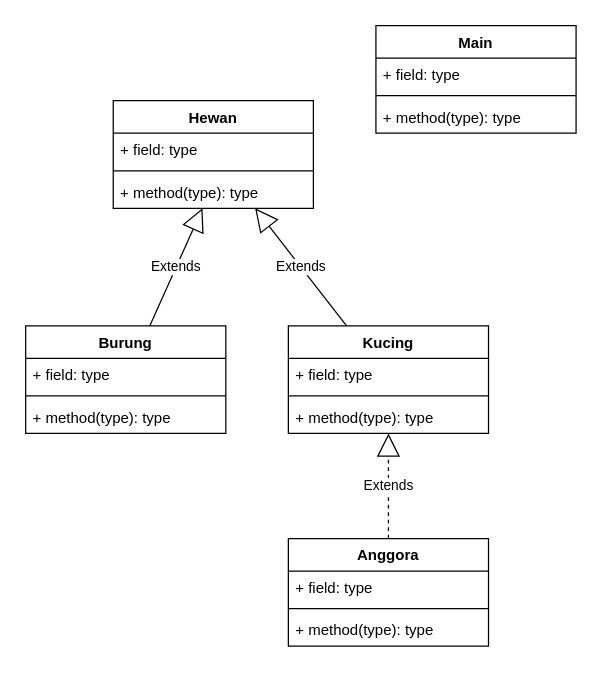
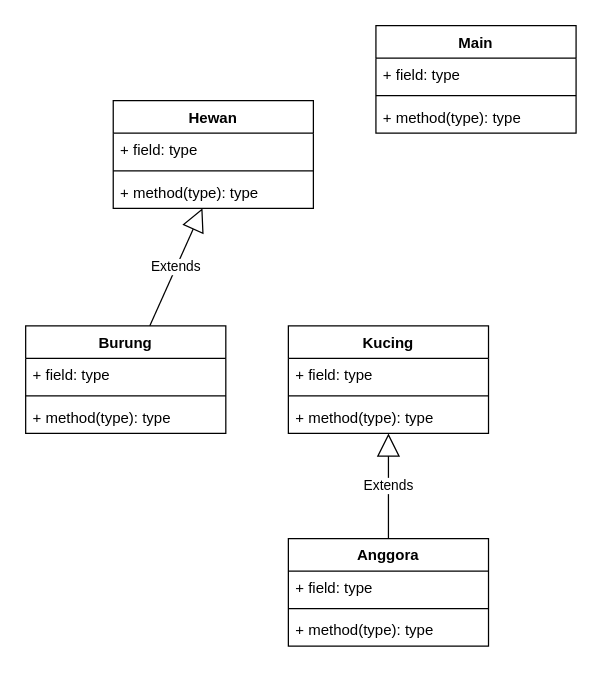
(308, 276) -> none
(388, 514) -> (388, 514)
